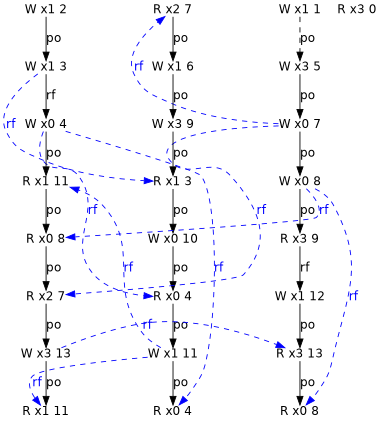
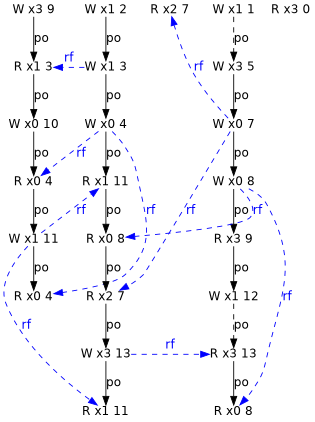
(173, 67) -> none
(51, 96) -> (114, 96)
(305, 268) -> (242, 268)
(300, 321) -> (234, 321)
